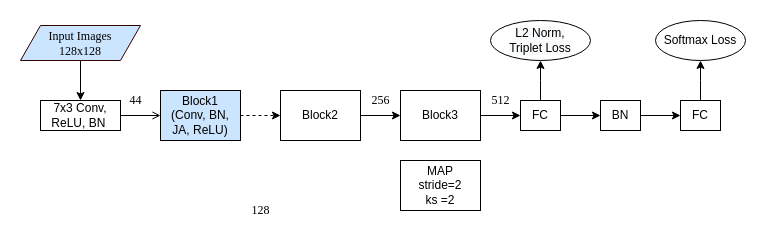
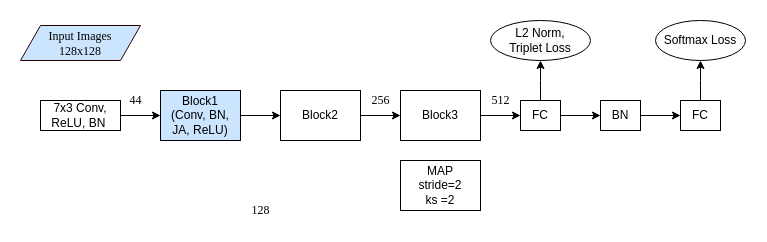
(81, 77) -> none
(153, 116) -> (152, 116)
(257, 116) -> (257, 116)
